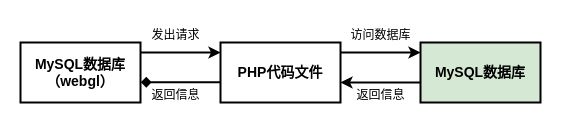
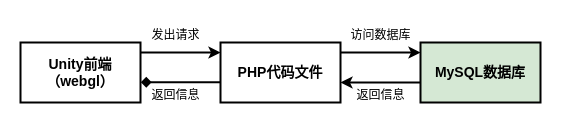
(81, 73) -> (81, 73)
